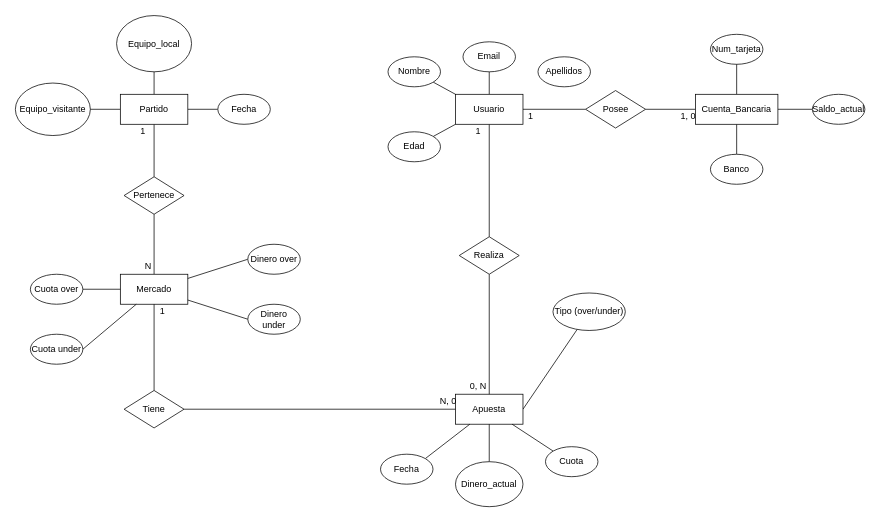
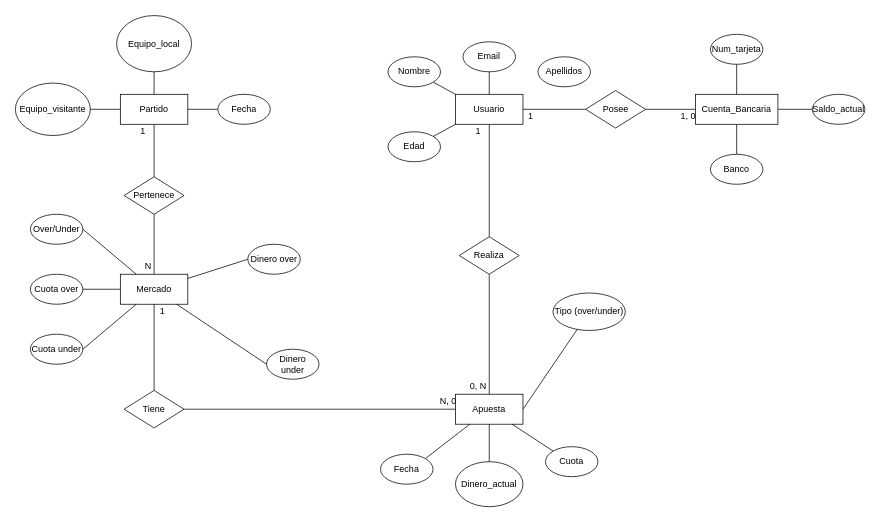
none -> (57, 229)
none -> (109, 251)
(274, 319) -> (293, 364)
